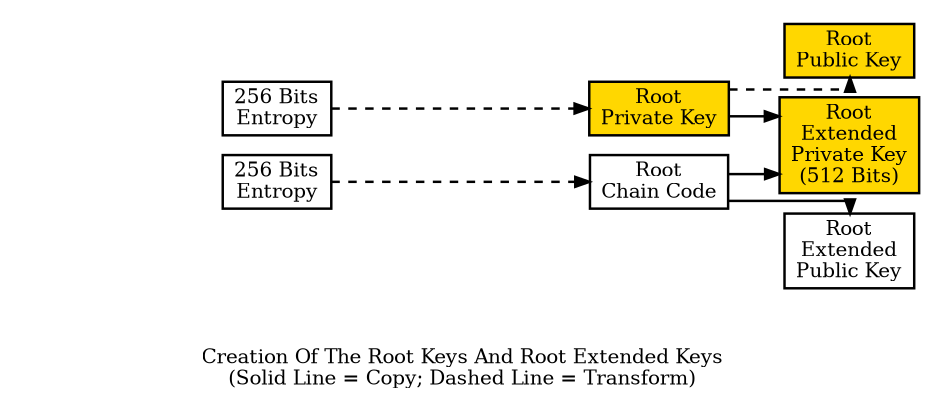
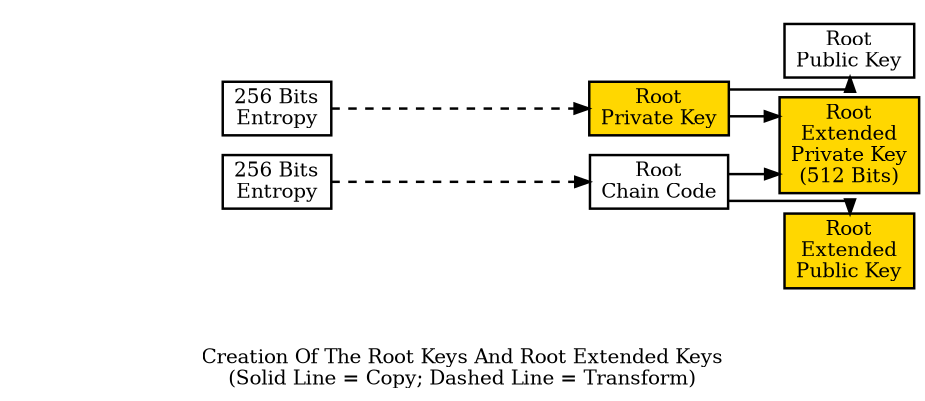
(849, 51) -> (849, 51)
(790, 90) -> (790, 90)
(849, 251) -> (849, 251)
